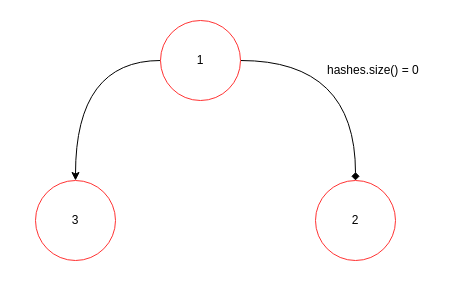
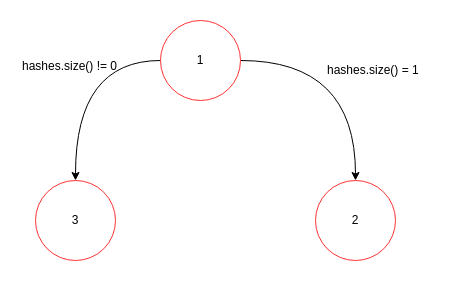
none -> (76, 67)
(378, 71) -> (378, 71)
(355, 172) -> (355, 172)
